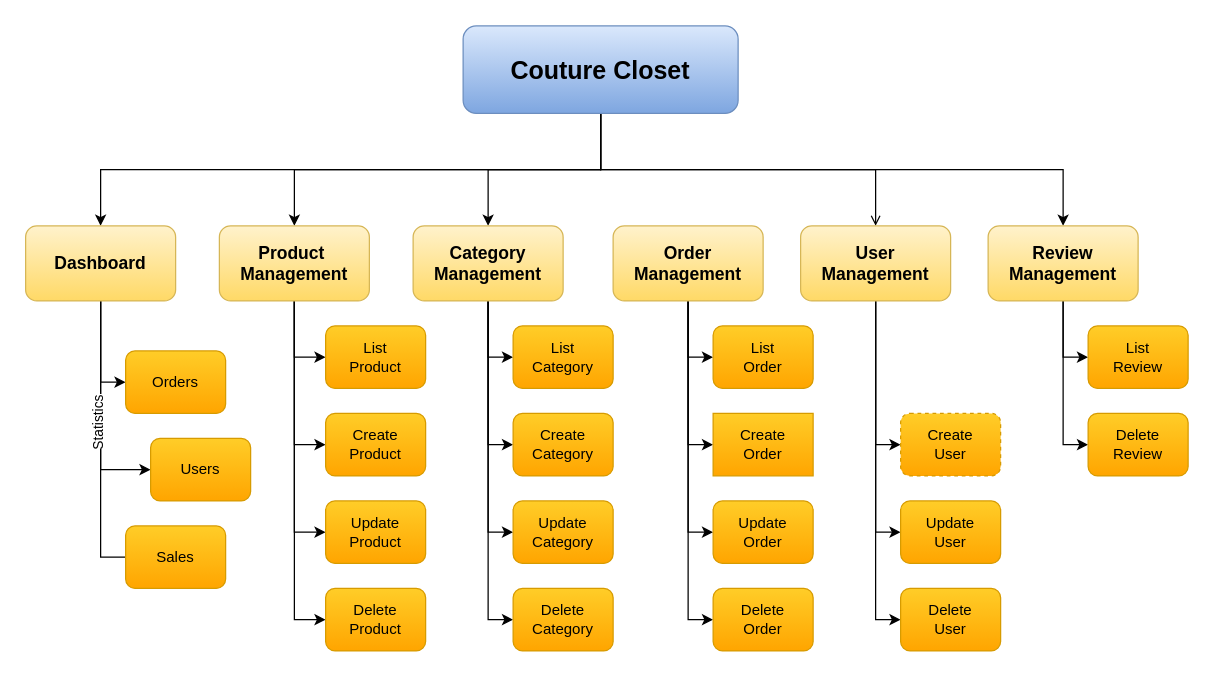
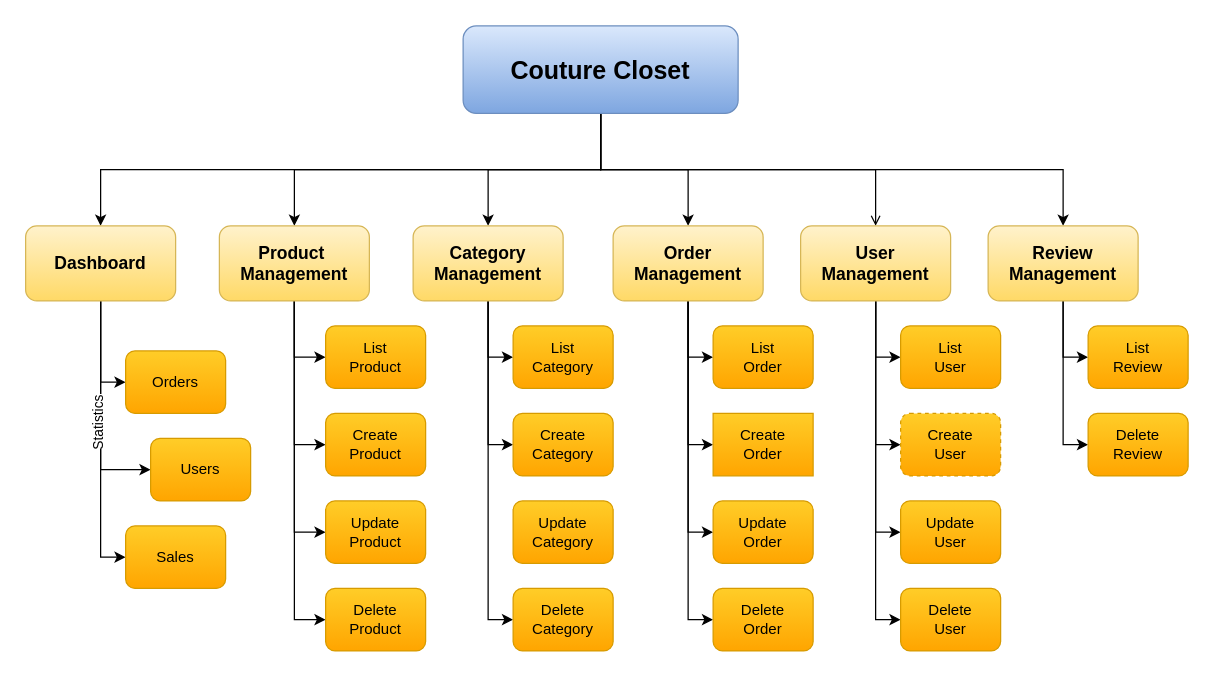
none -> (688, 195)
none -> (885, 357)
none -> (951, 357)
(498, 532) -> none
(119, 557) -> (116, 557)
